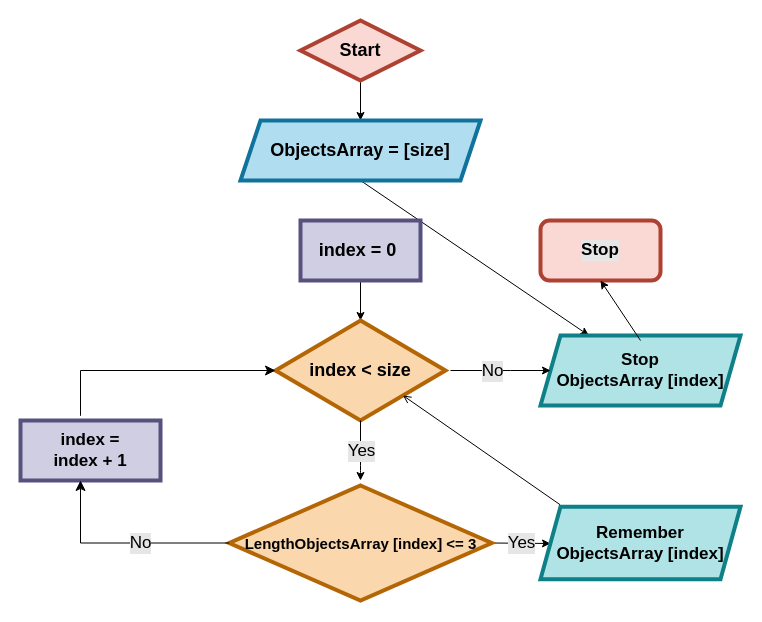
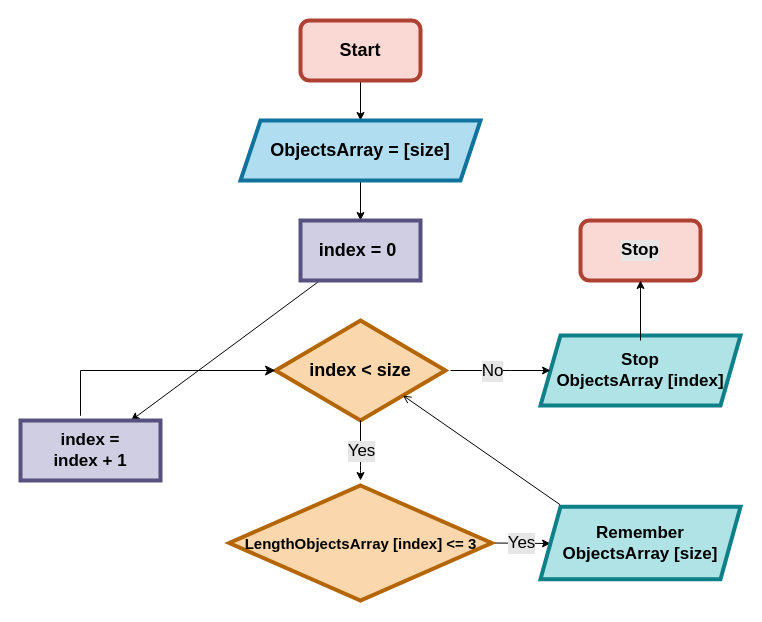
(361, 51) -> (361, 51)
(601, 251) -> (641, 251)
(472, 256) -> (361, 198)
(361, 298) -> (227, 349)
(126, 543) -> none
(641, 544) -> (641, 544)
